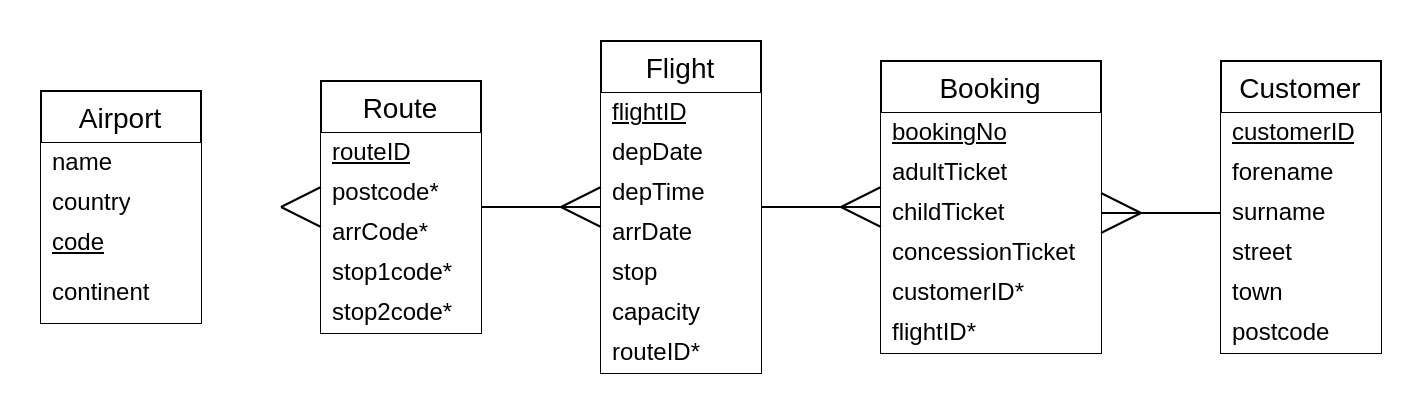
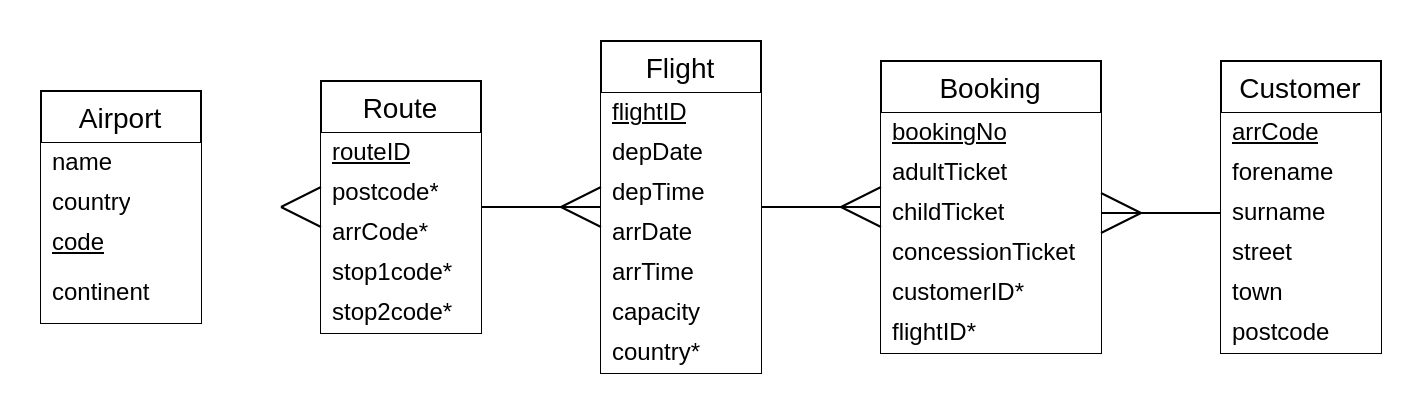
(1300, 133) -> (1280, 133)
(640, 273) -> (657, 273)
(667, 353) -> (667, 353)
